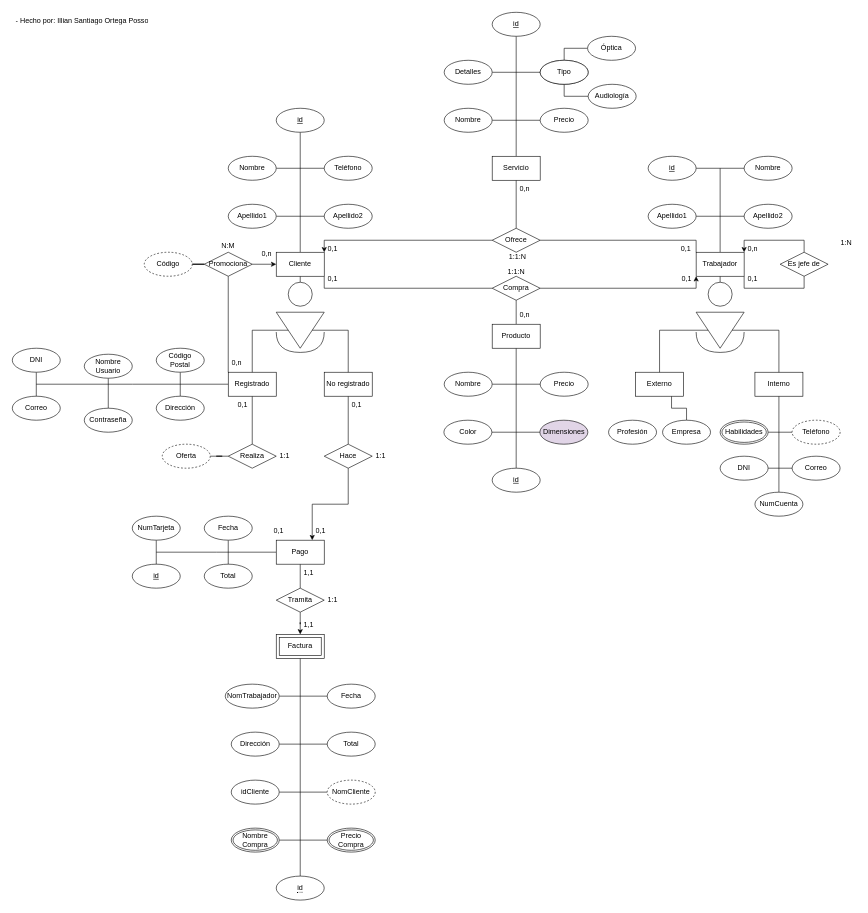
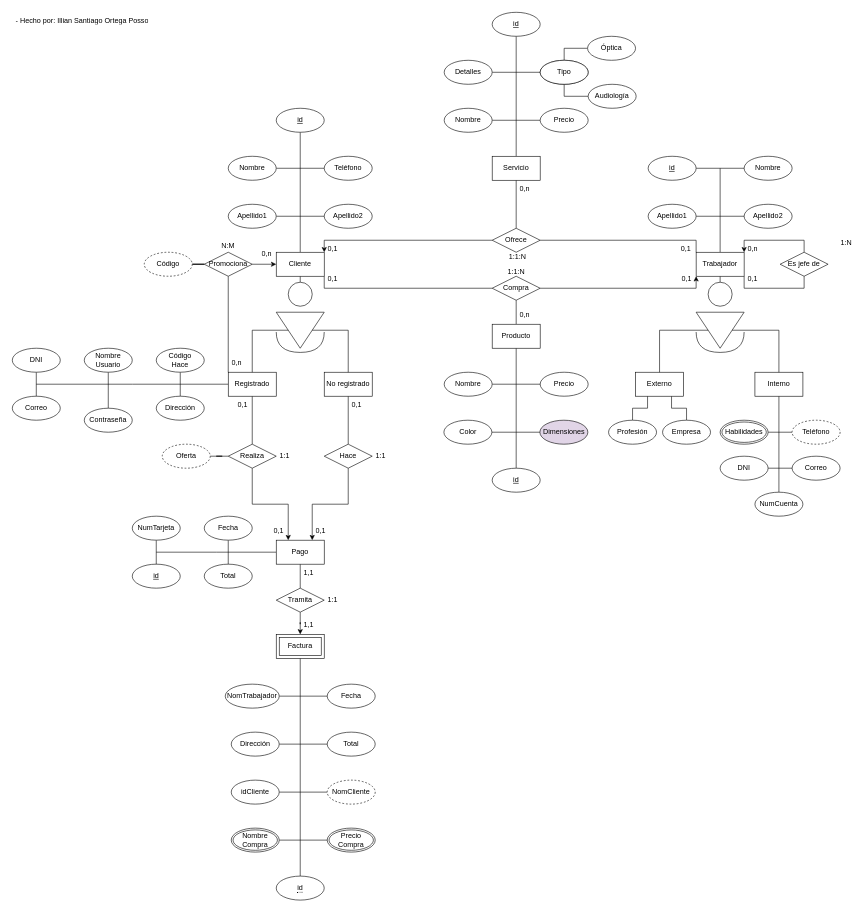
(180, 360) -> (180, 360)
(108, 366) -> (108, 360)
none -> (641, 408)
none -> (252, 503)
